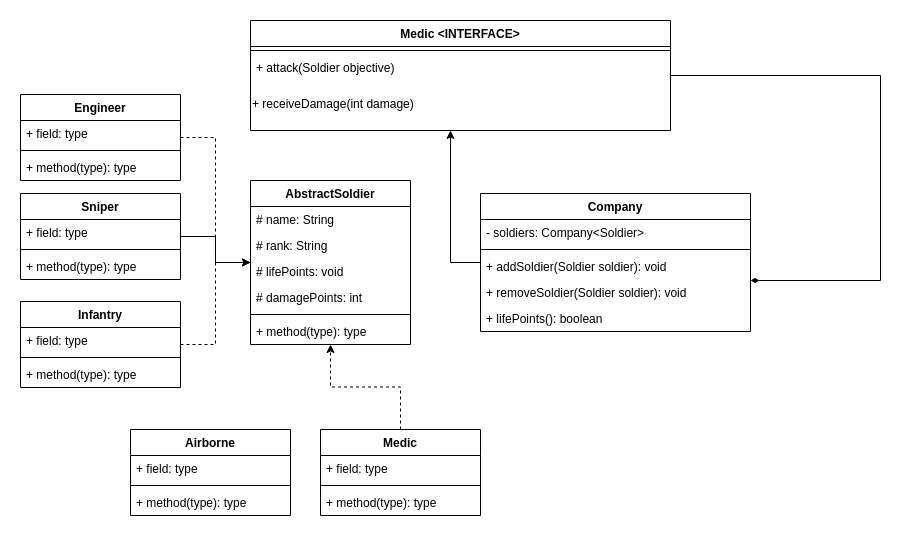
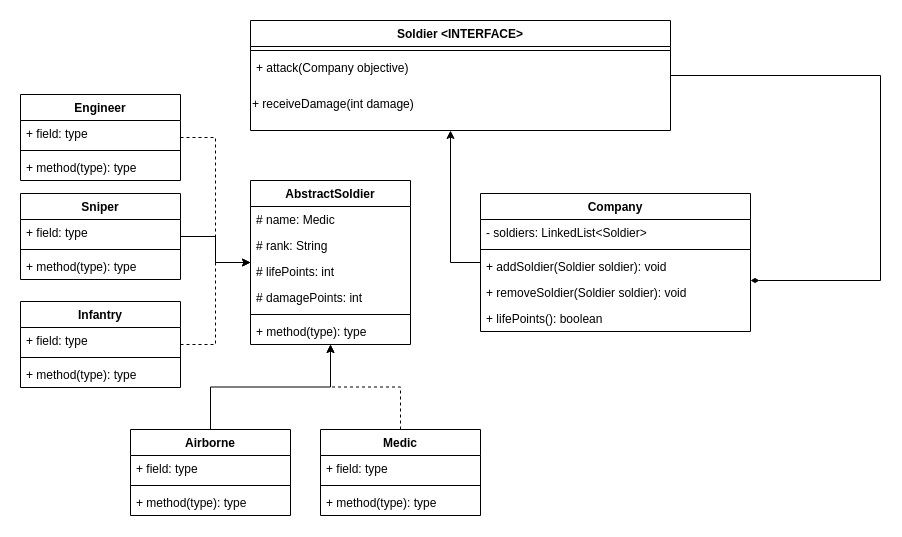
(461, 35) -> (461, 35)
(339, 69) -> (343, 69)
(297, 221) -> (294, 221)
(570, 234) -> (577, 234)
(306, 273) -> (303, 273)
none -> (249, 387)
